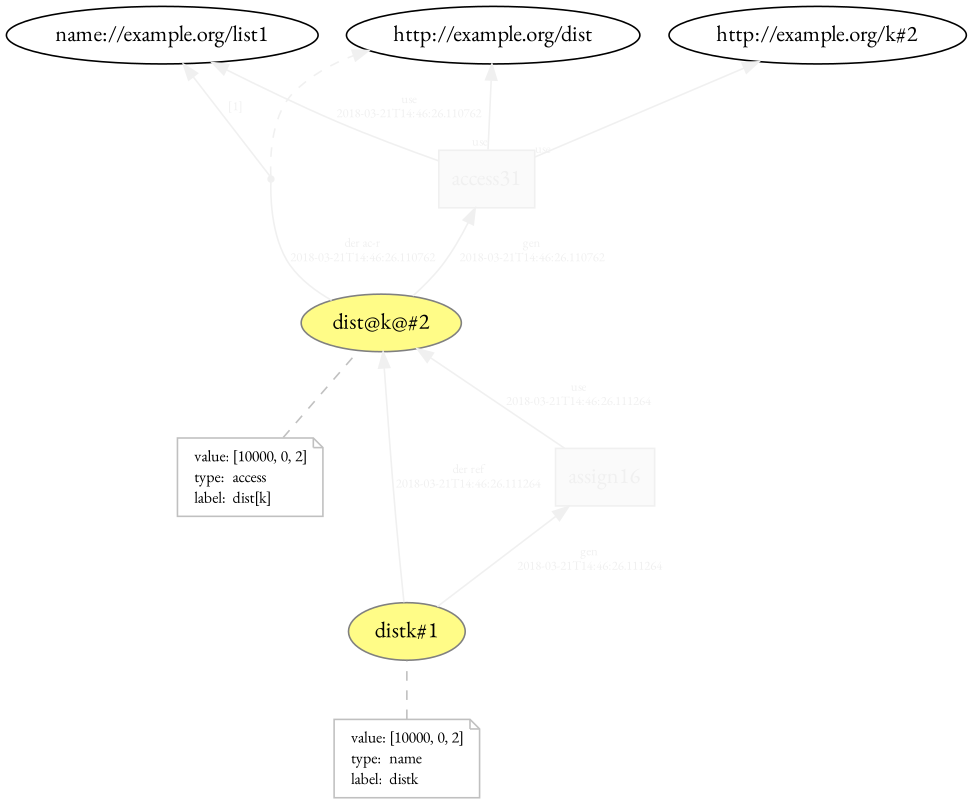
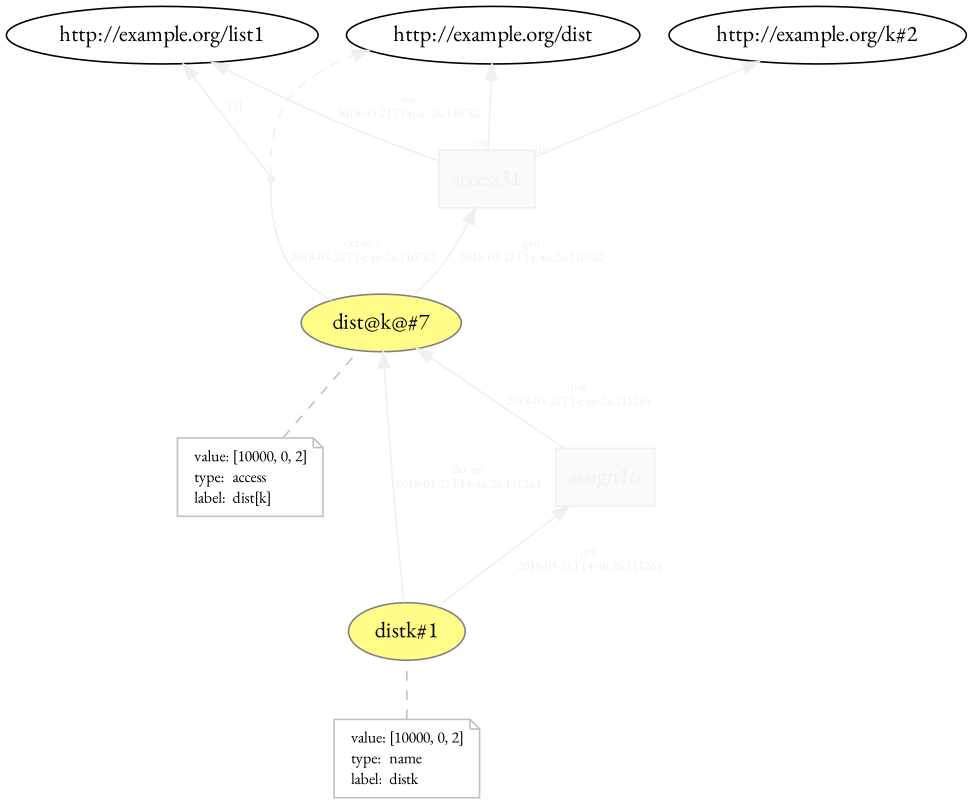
(162, 35) -> (162, 35)
(381, 323) -> (381, 323)
